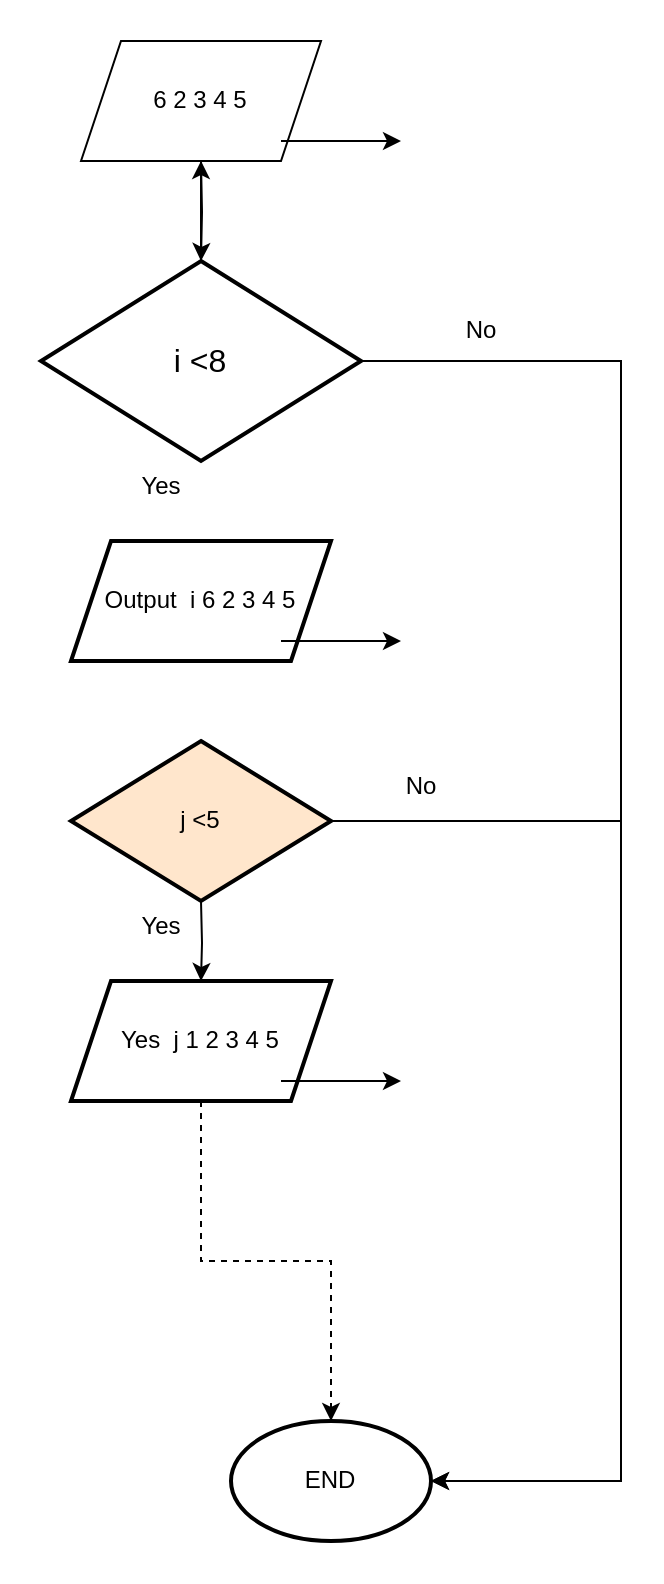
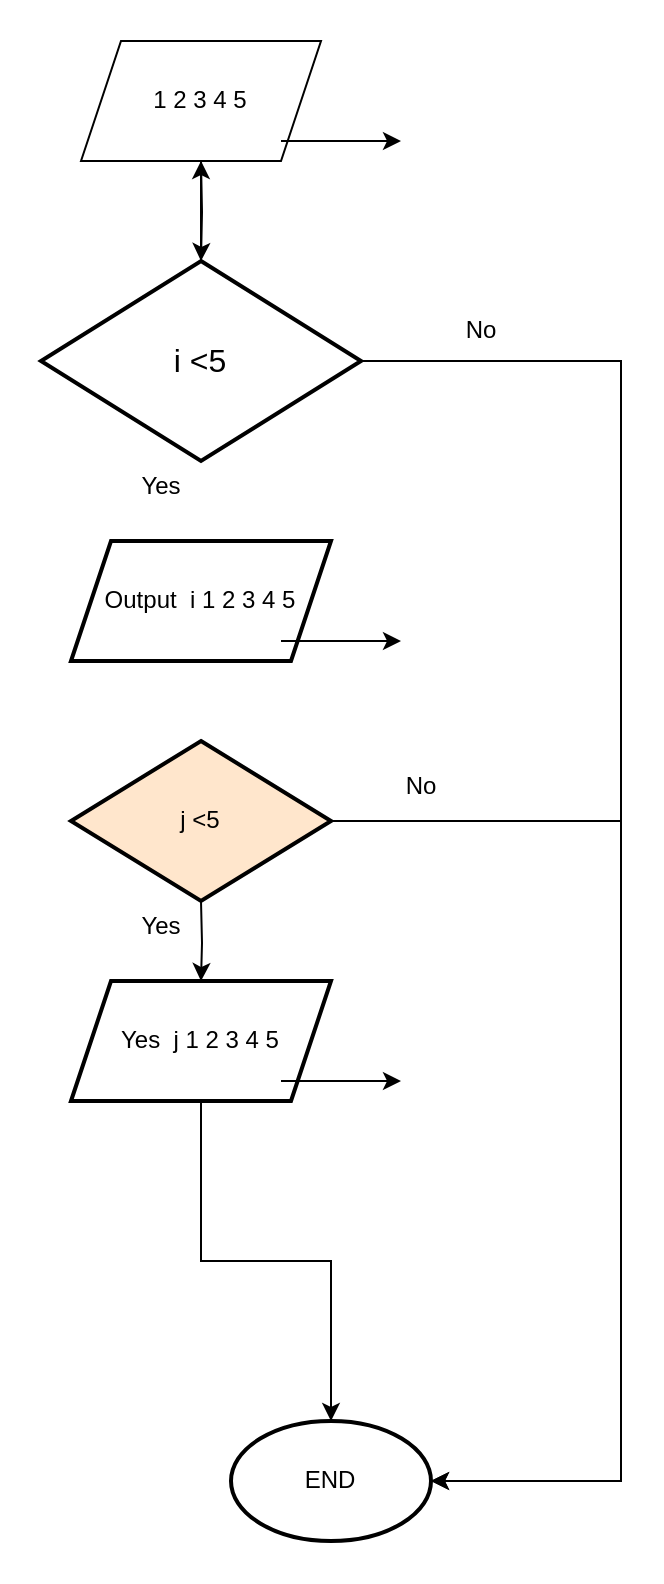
(201, 101) -> (201, 101)
(201, 361) -> (201, 361)
(201, 601) -> (201, 601)
(258, 1261) -> (258, 1261)
